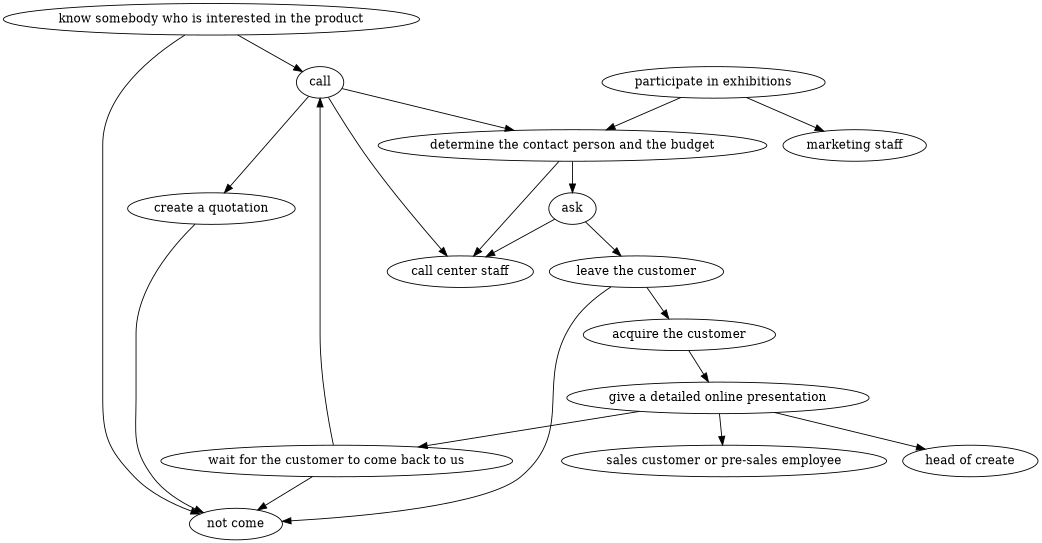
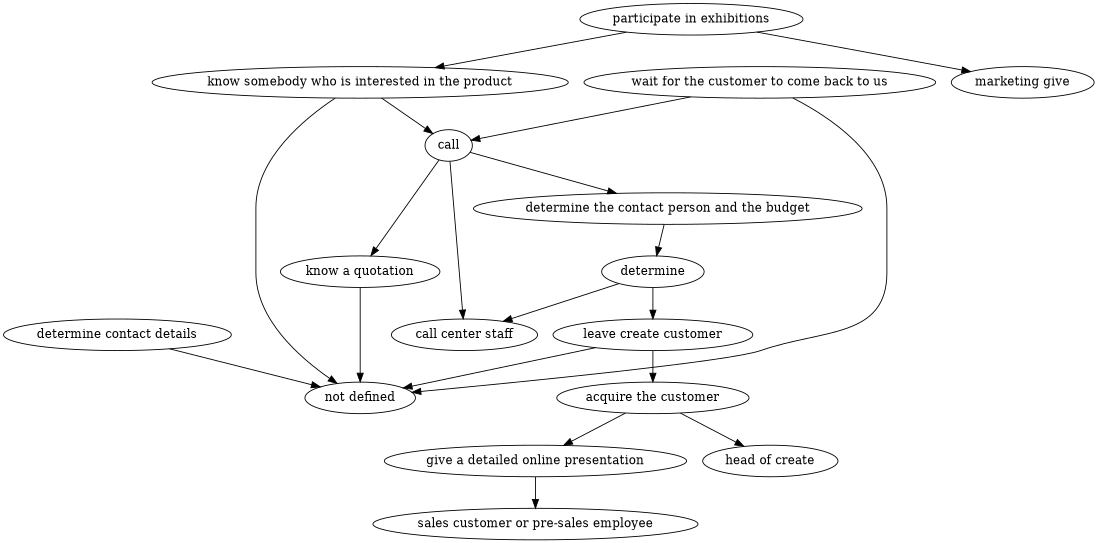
(648, 112) -> (535, 49)
(855, 145) -> (1023, 82)
(519, 205) -> none
(211, 209) -> (360, 272)
(572, 209) -> (653, 272)
(636, 272) -> (653, 335)
none -> (117, 335)
(533, 428) -> none
(846, 430) -> (708, 428)
(236, 524) -> (360, 398)
